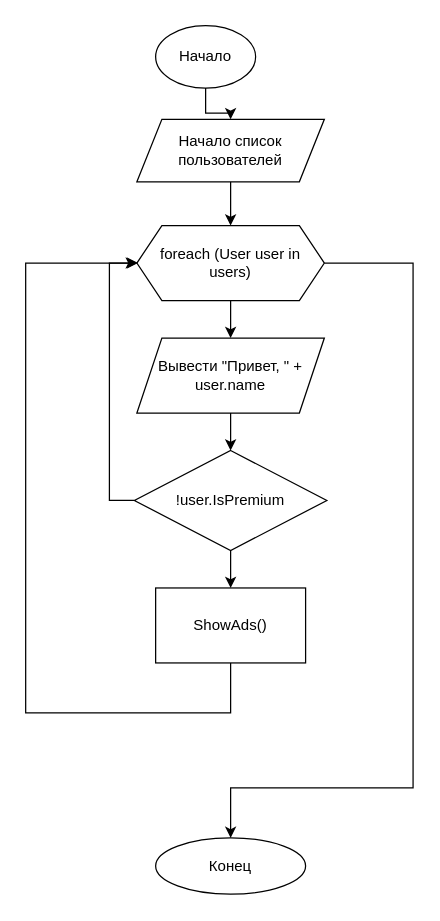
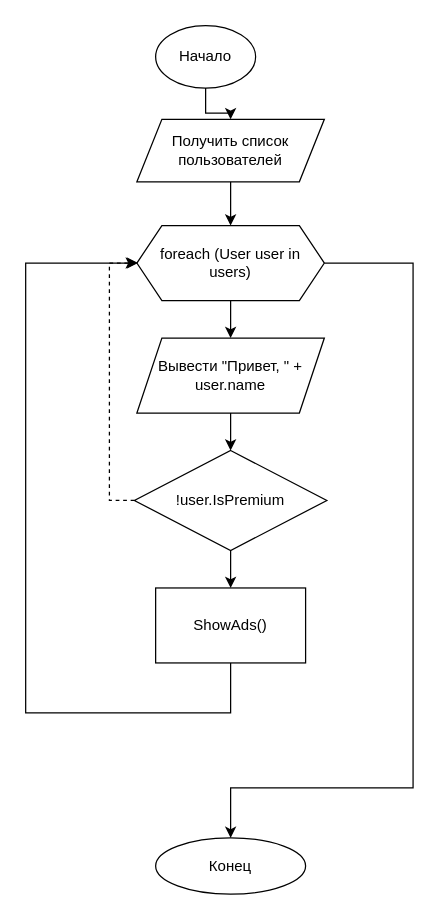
(231, 151) -> (231, 151)
(109, 395) -> (109, 395)
